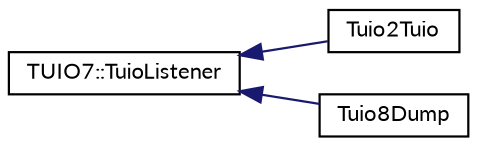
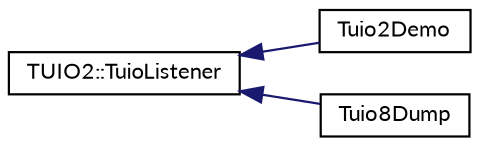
(394, 31) -> (395, 31)
(124, 73) -> (124, 73)
